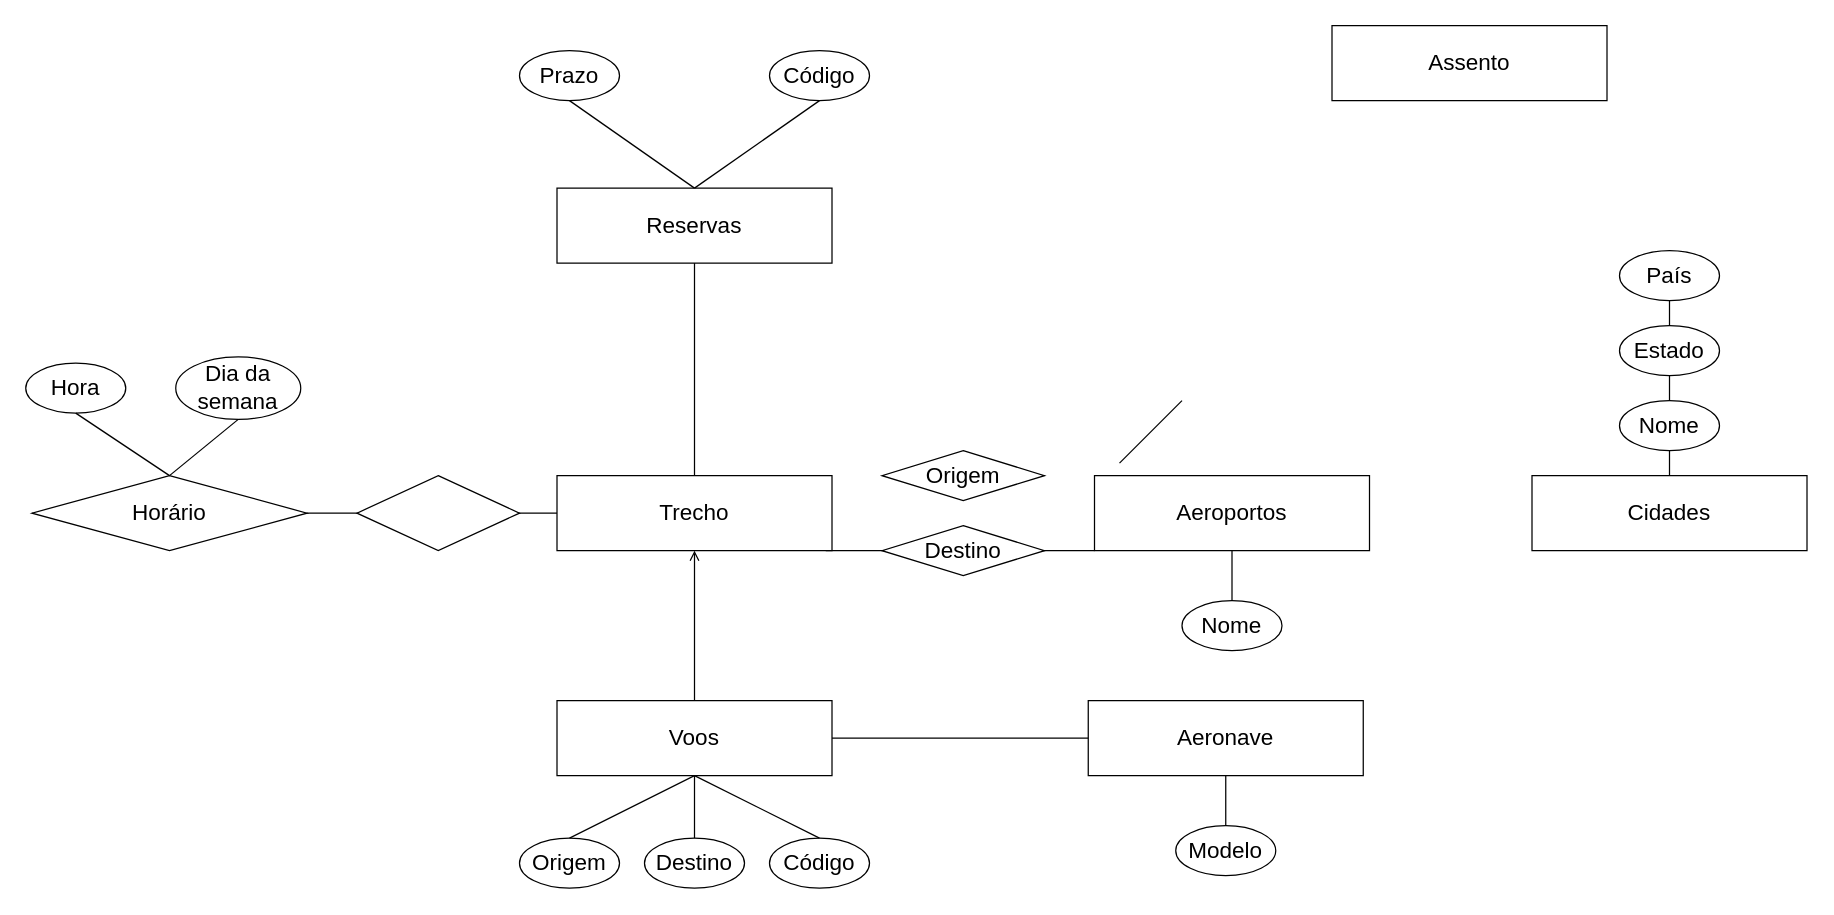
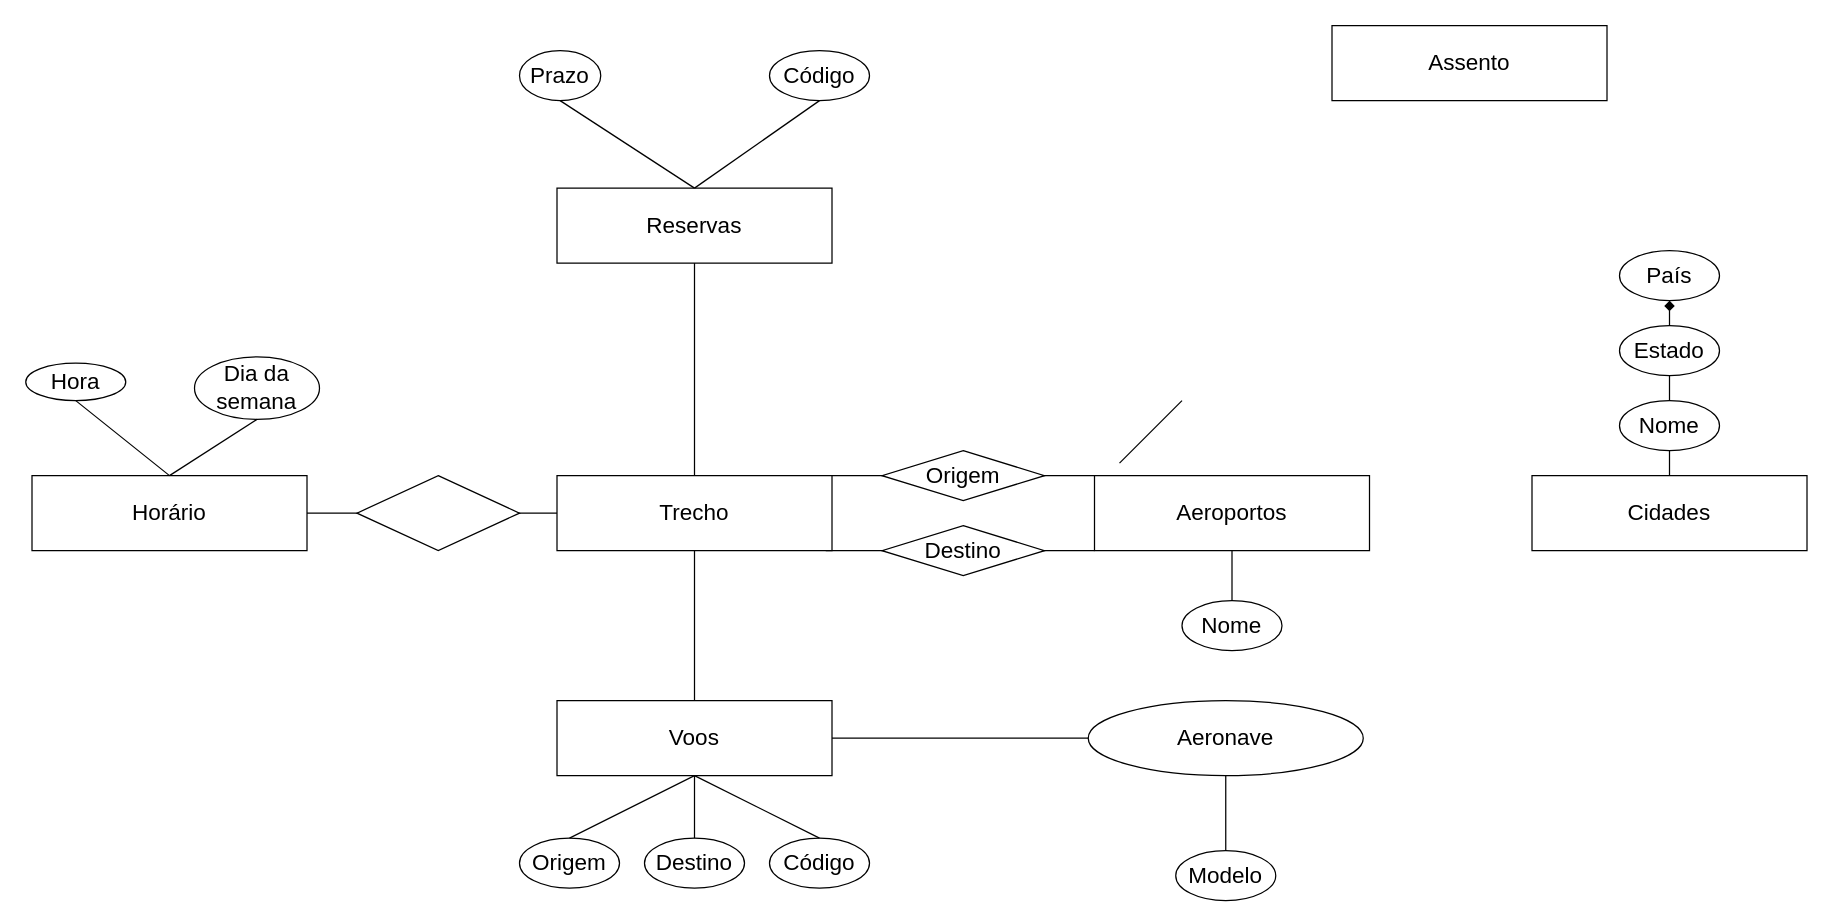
(569, 76) -> (560, 76)
(1669, 306) -> (1669, 311)
(76, 388) -> (76, 382)
(238, 388) -> (257, 388)
none -> (857, 476)
(169, 513) -> (169, 513)
(694, 556) -> (694, 555)
(1226, 738) -> (1226, 738)
(1226, 851) -> (1226, 876)
